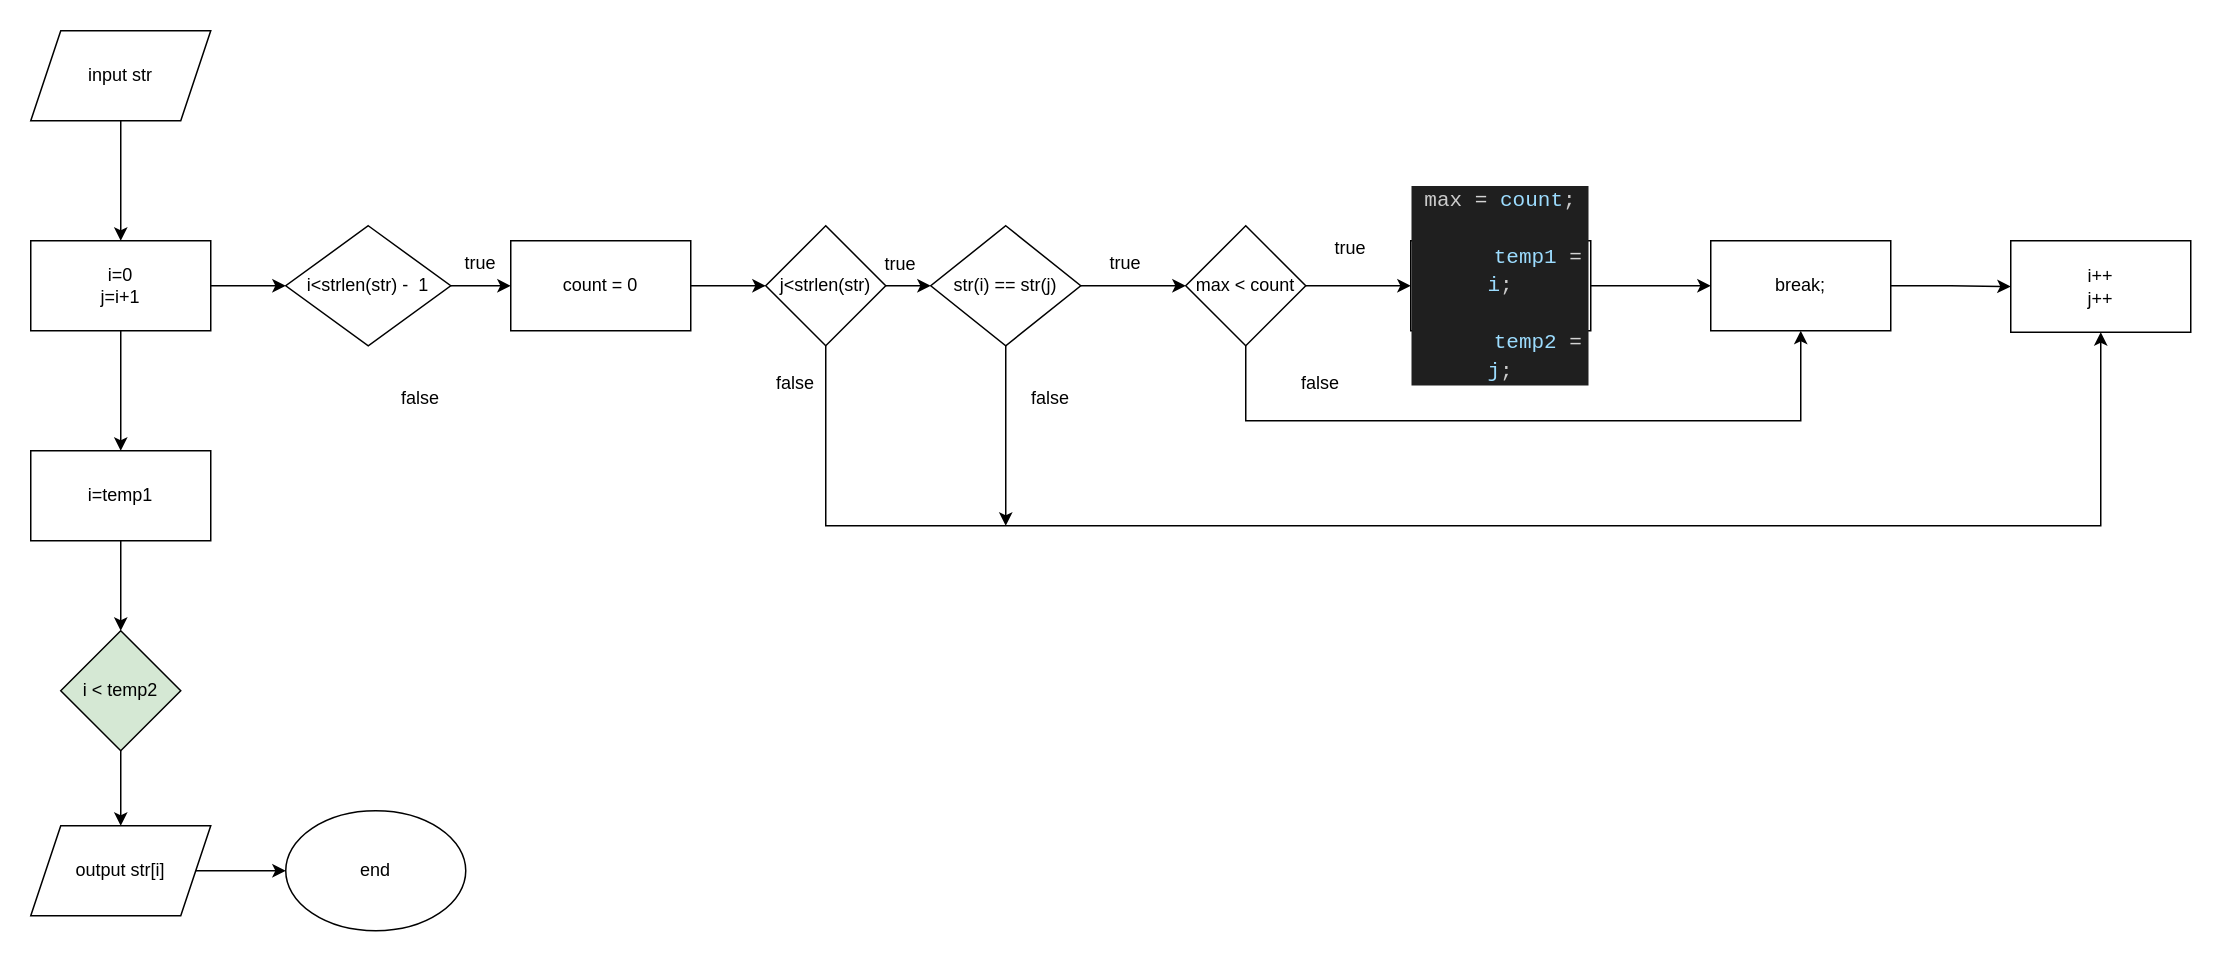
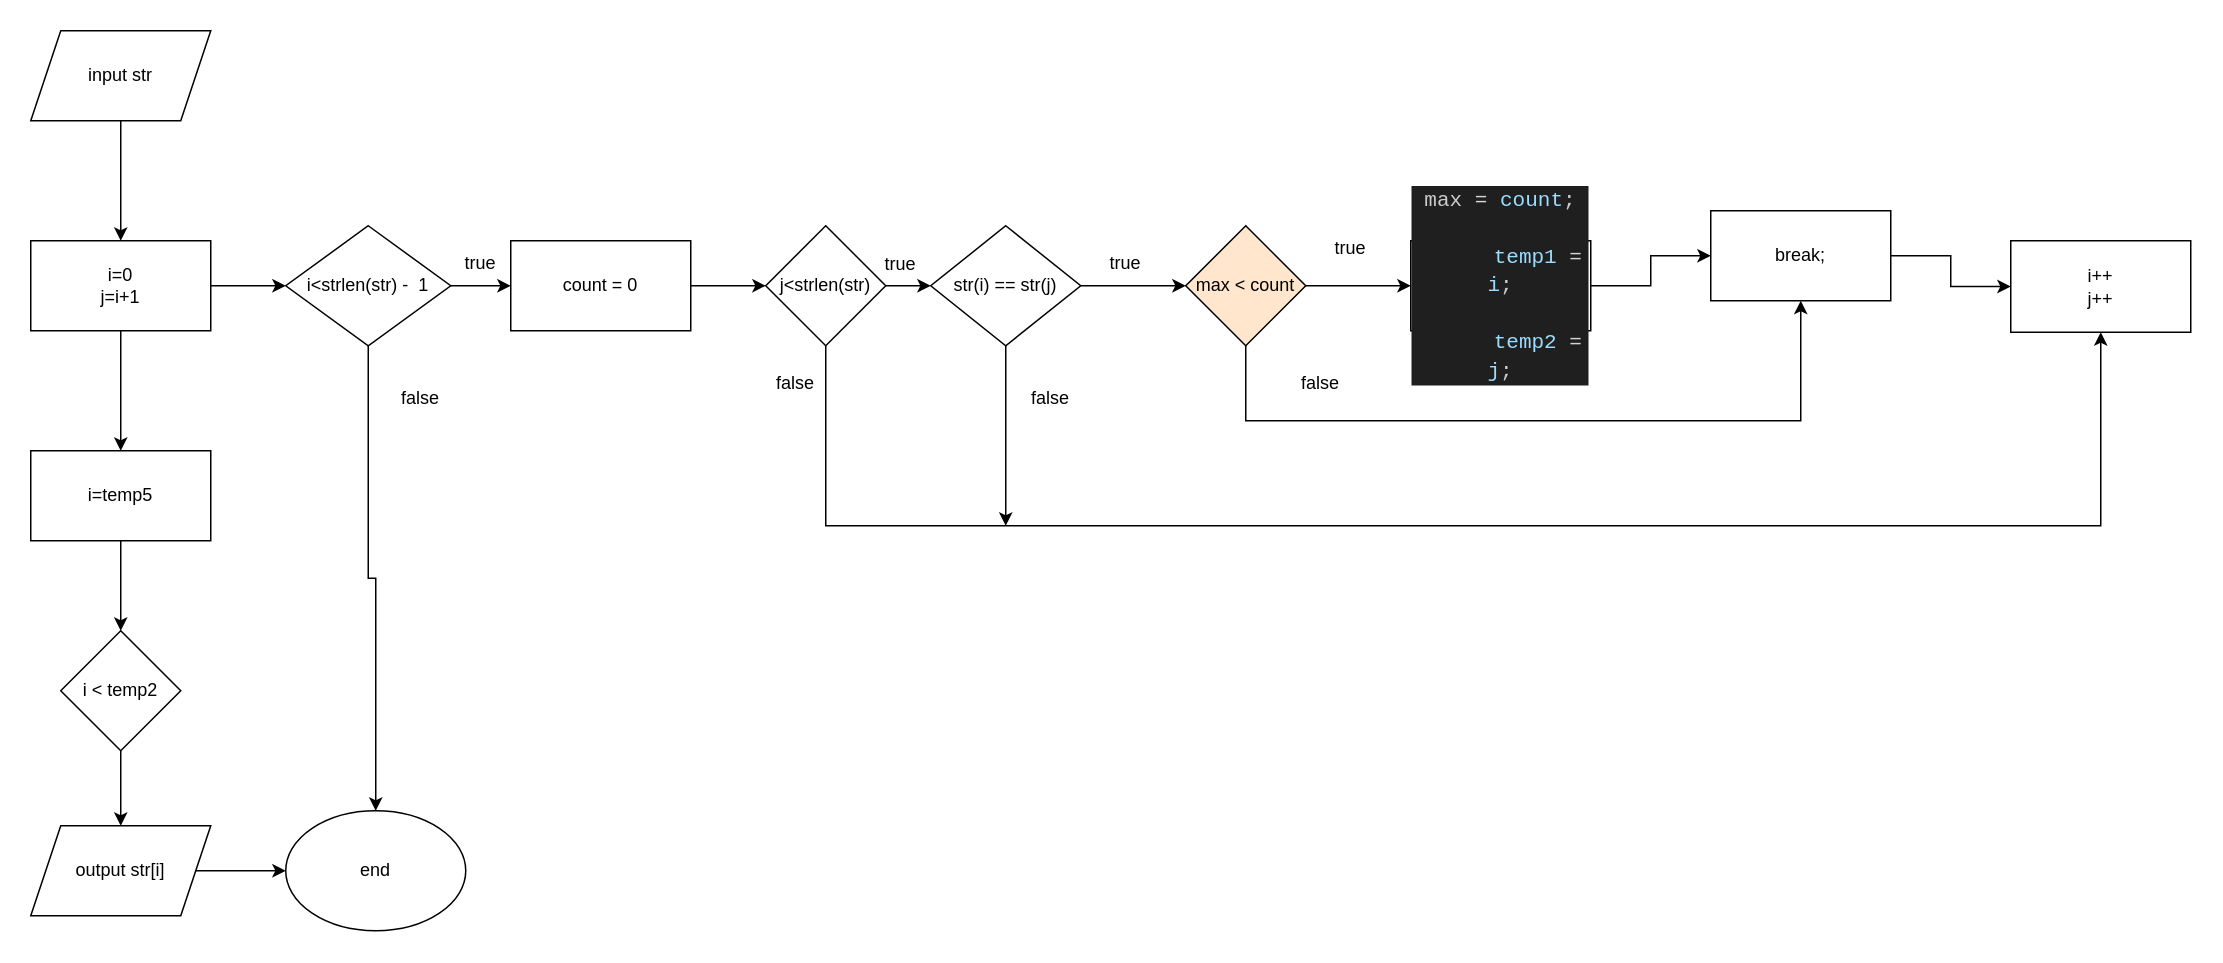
(1246, 286) -> (1246, 286)
(1801, 286) -> (1801, 256)
(121, 496) -> (121, 496)
none -> (368, 576)
(121, 691) -> (121, 691)
